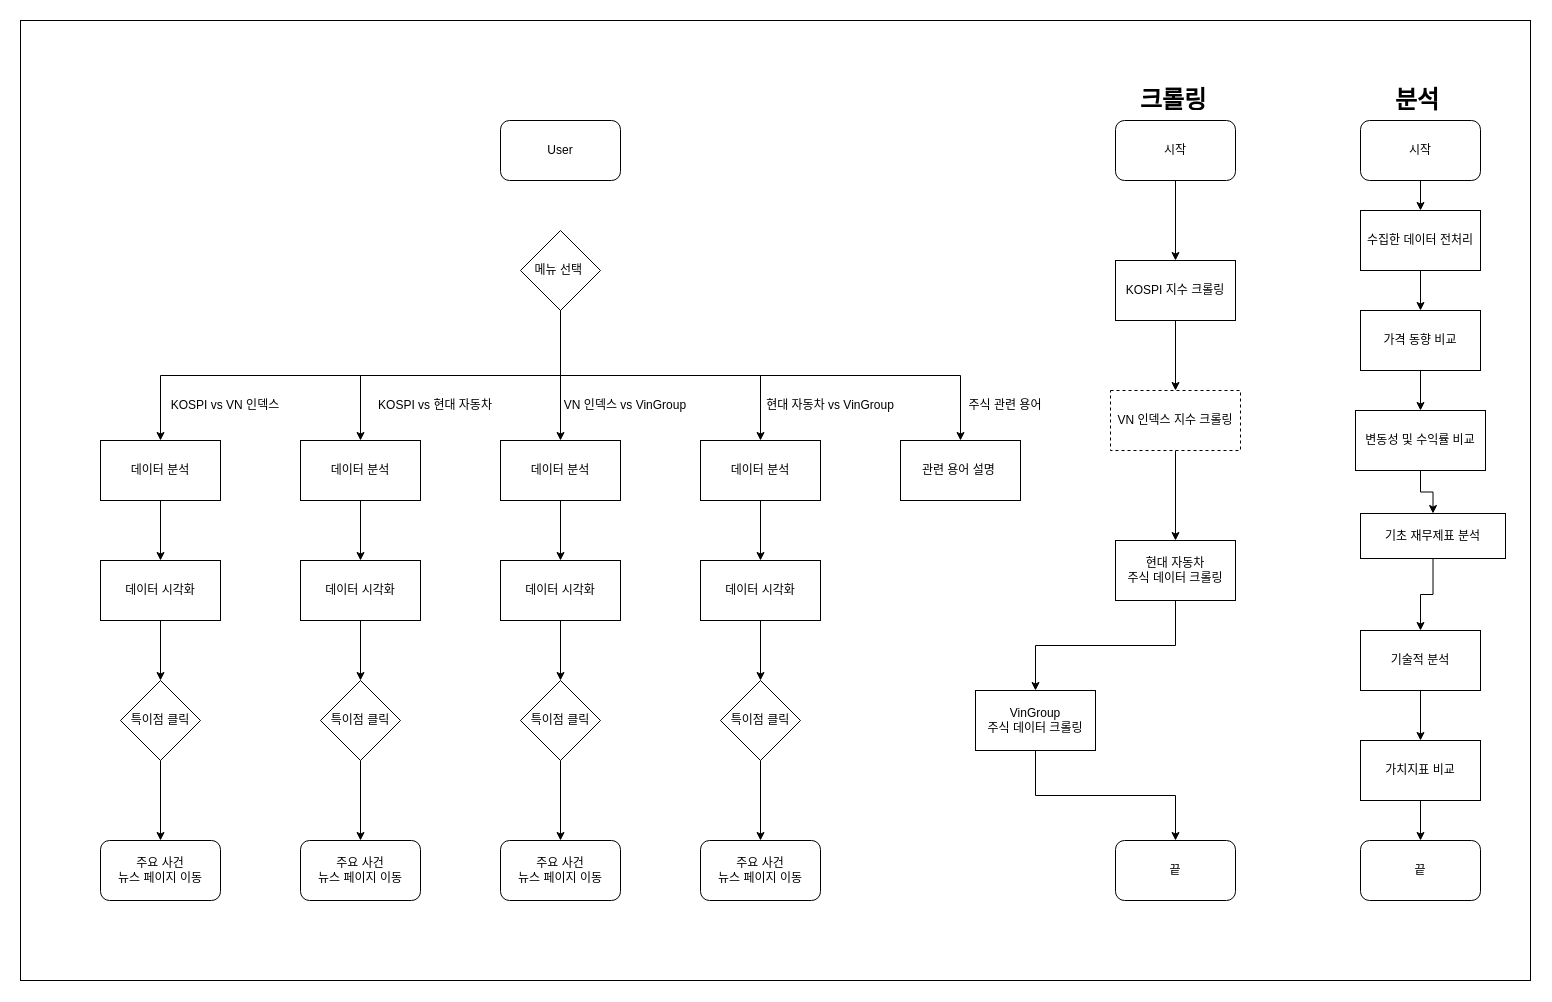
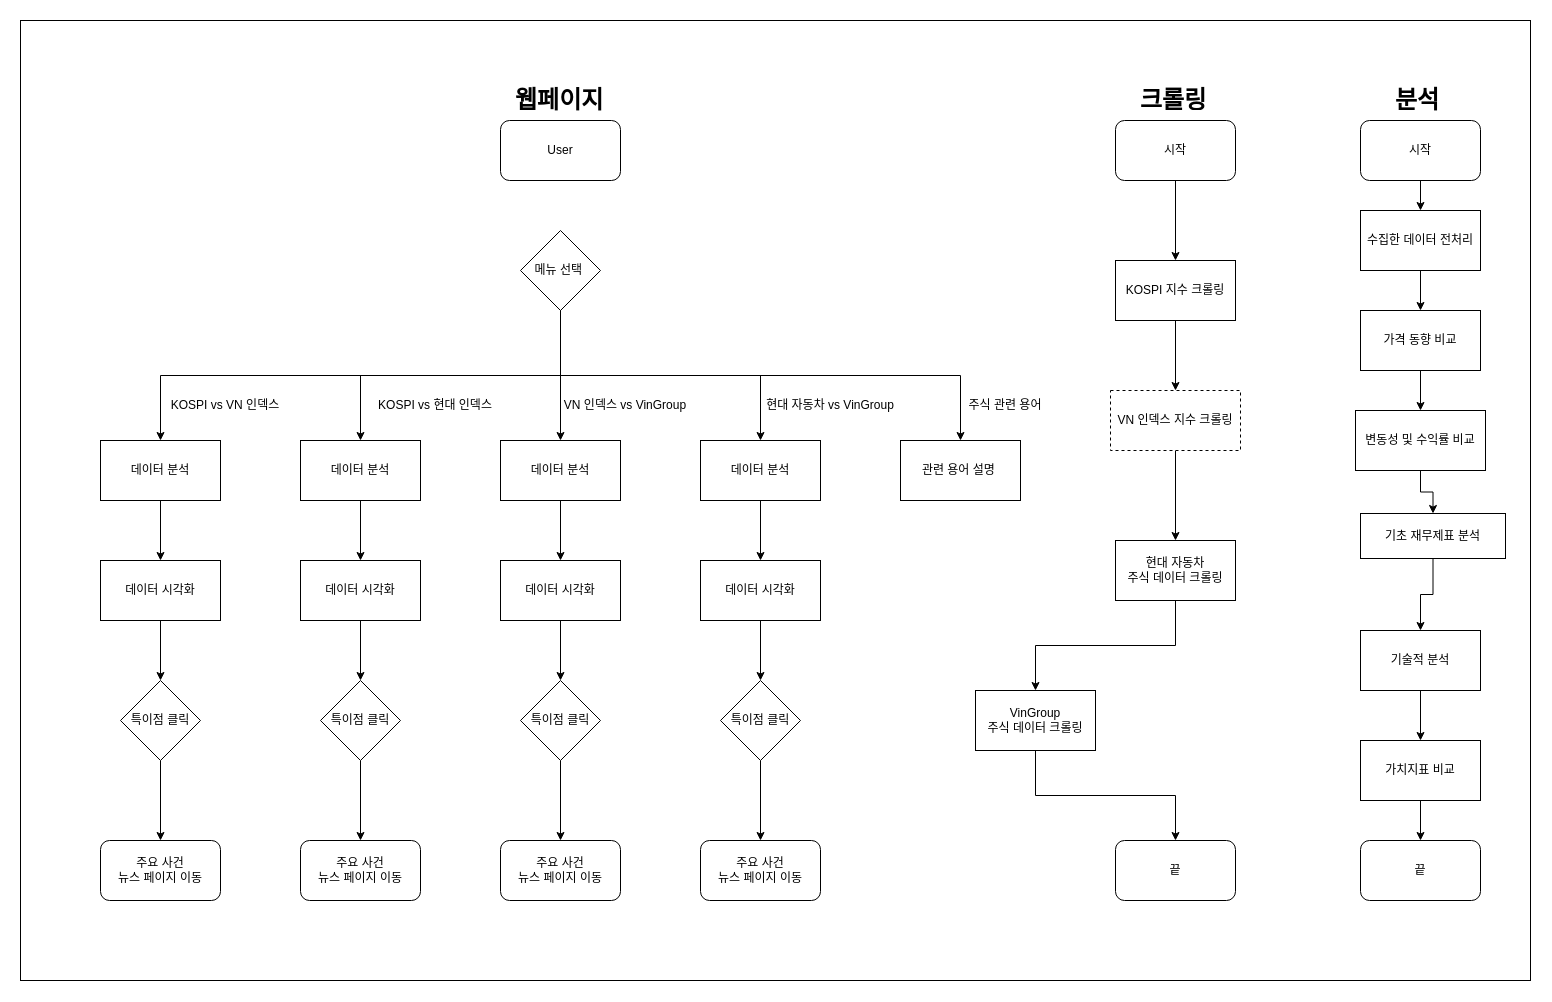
none -> (566, 101)
(436, 406) -> (436, 406)
